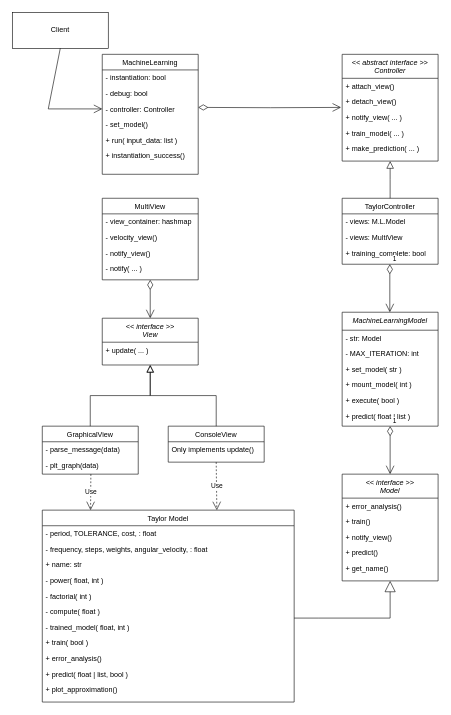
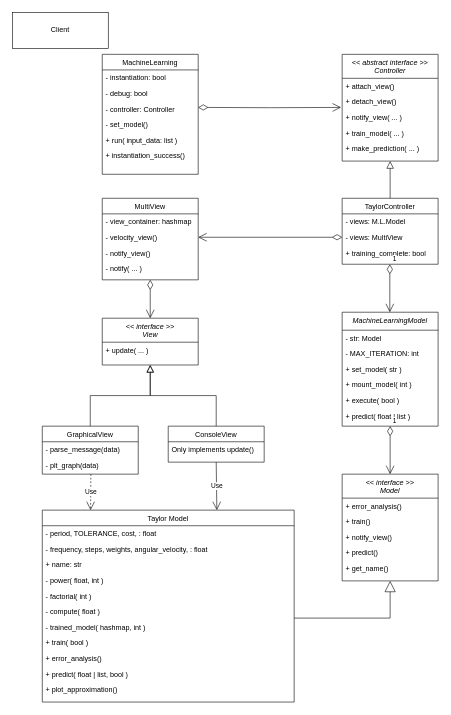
(49, 104) -> none
none -> (267, 237)
(217, 488) -> (217, 488)
(96, 628) -> (101, 628)
